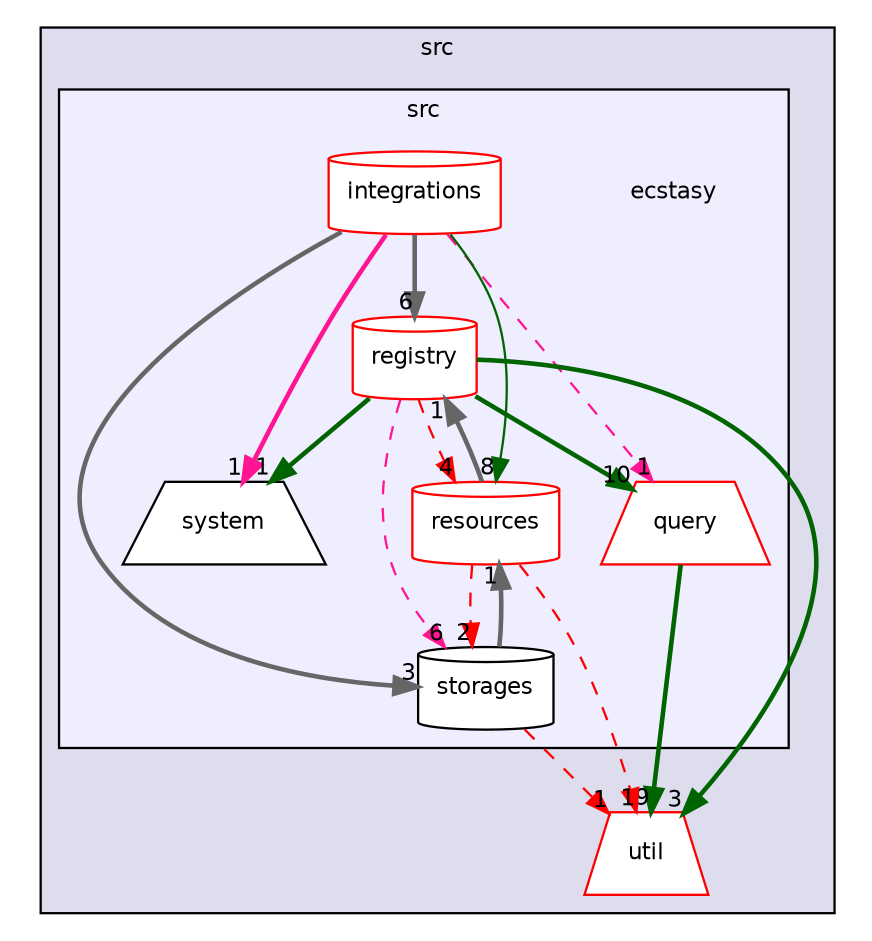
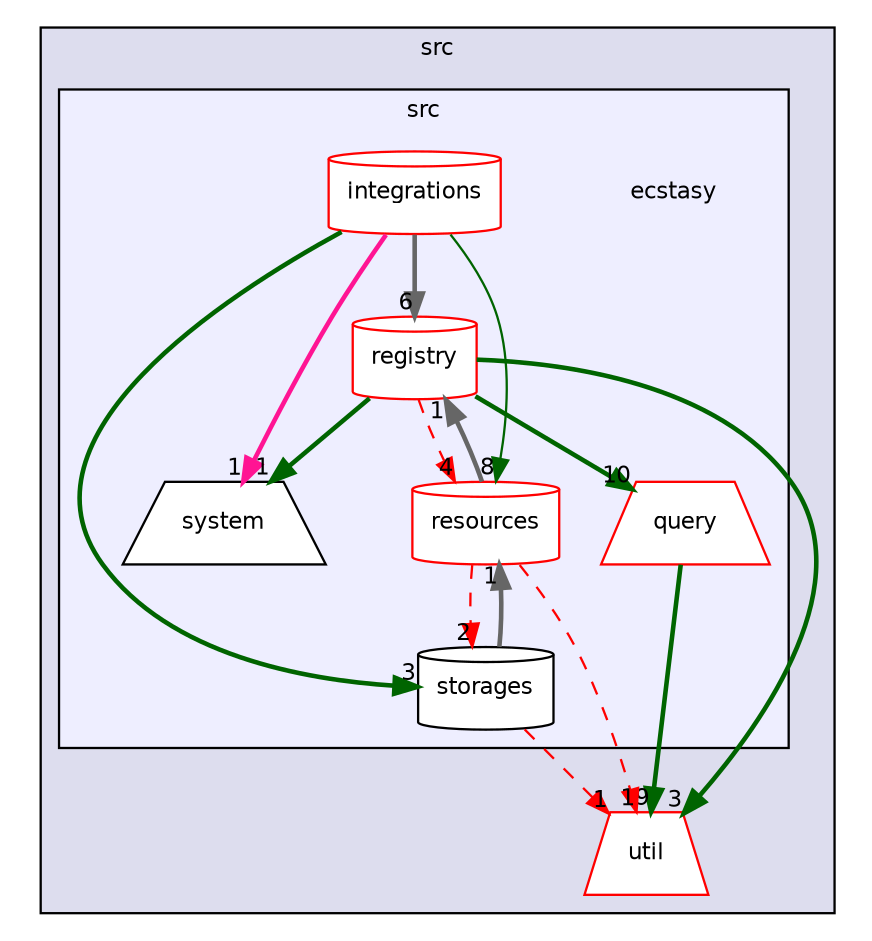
(542, 349) -> none
(82, 503) -> (82, 503)
(383, 519) -> none
